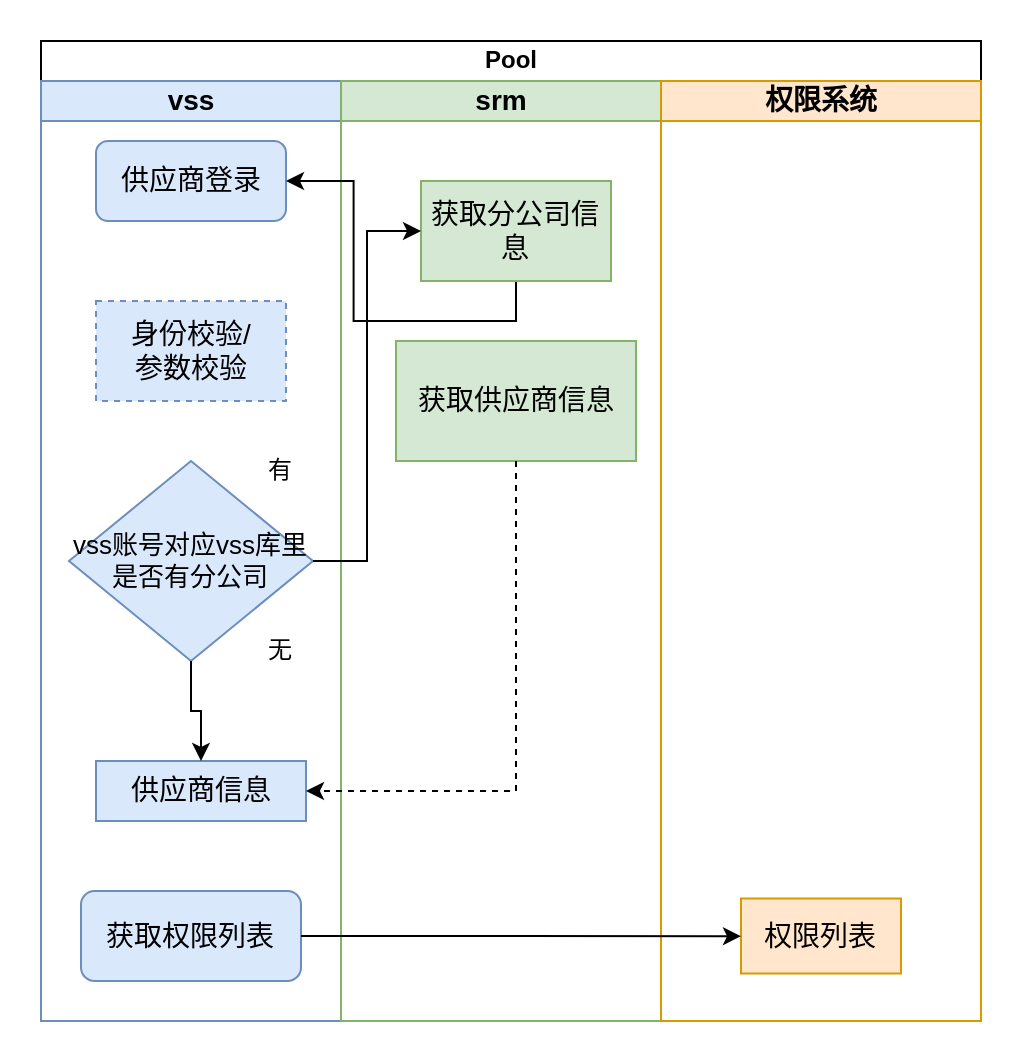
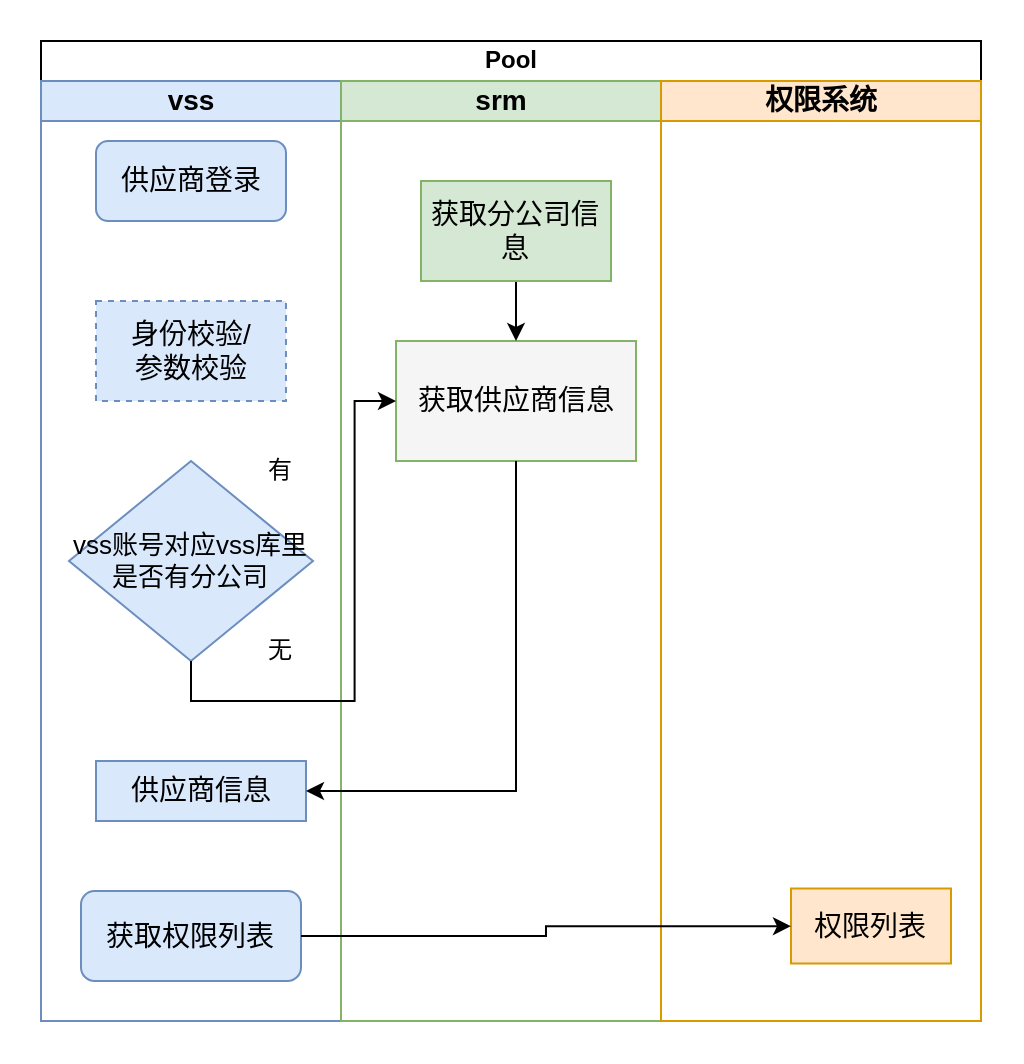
(363, 321) -> (516, 323)
(367, 387) -> none
(516, 401) -> (516, 401)
(516, 713) -> (516, 713)
(201, 718) -> (355, 542)
(821, 936) -> (871, 926)
